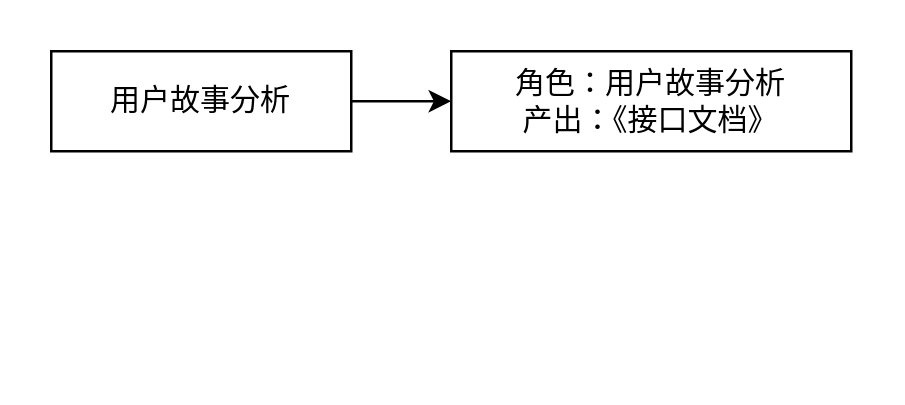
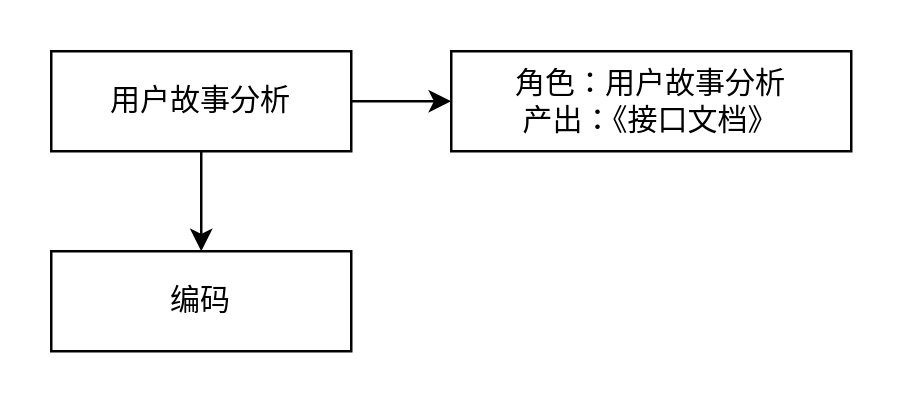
none -> (201, 193)
none -> (201, 301)
